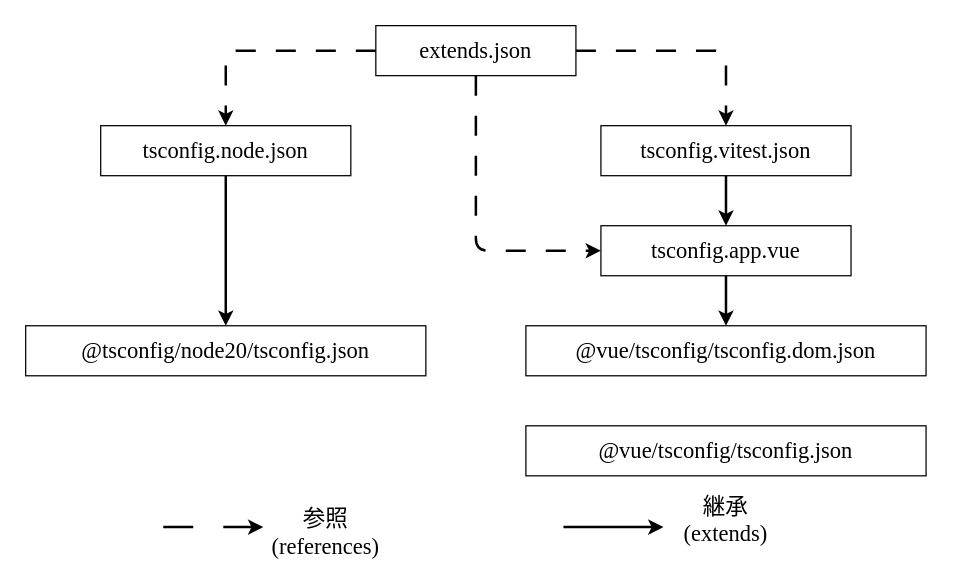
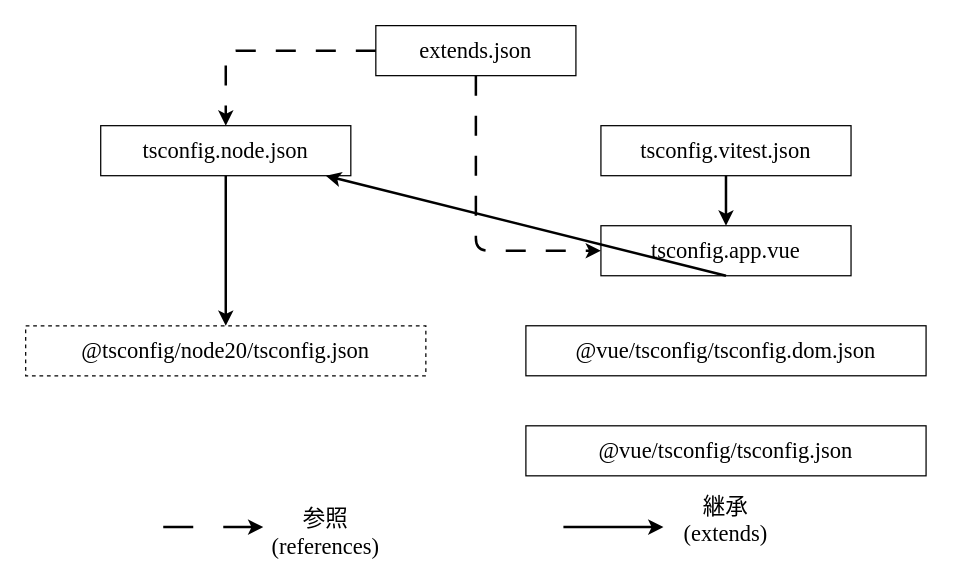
(726, 75) -> none
(726, 295) -> (531, 227)
(226, 351) -> (226, 351)
